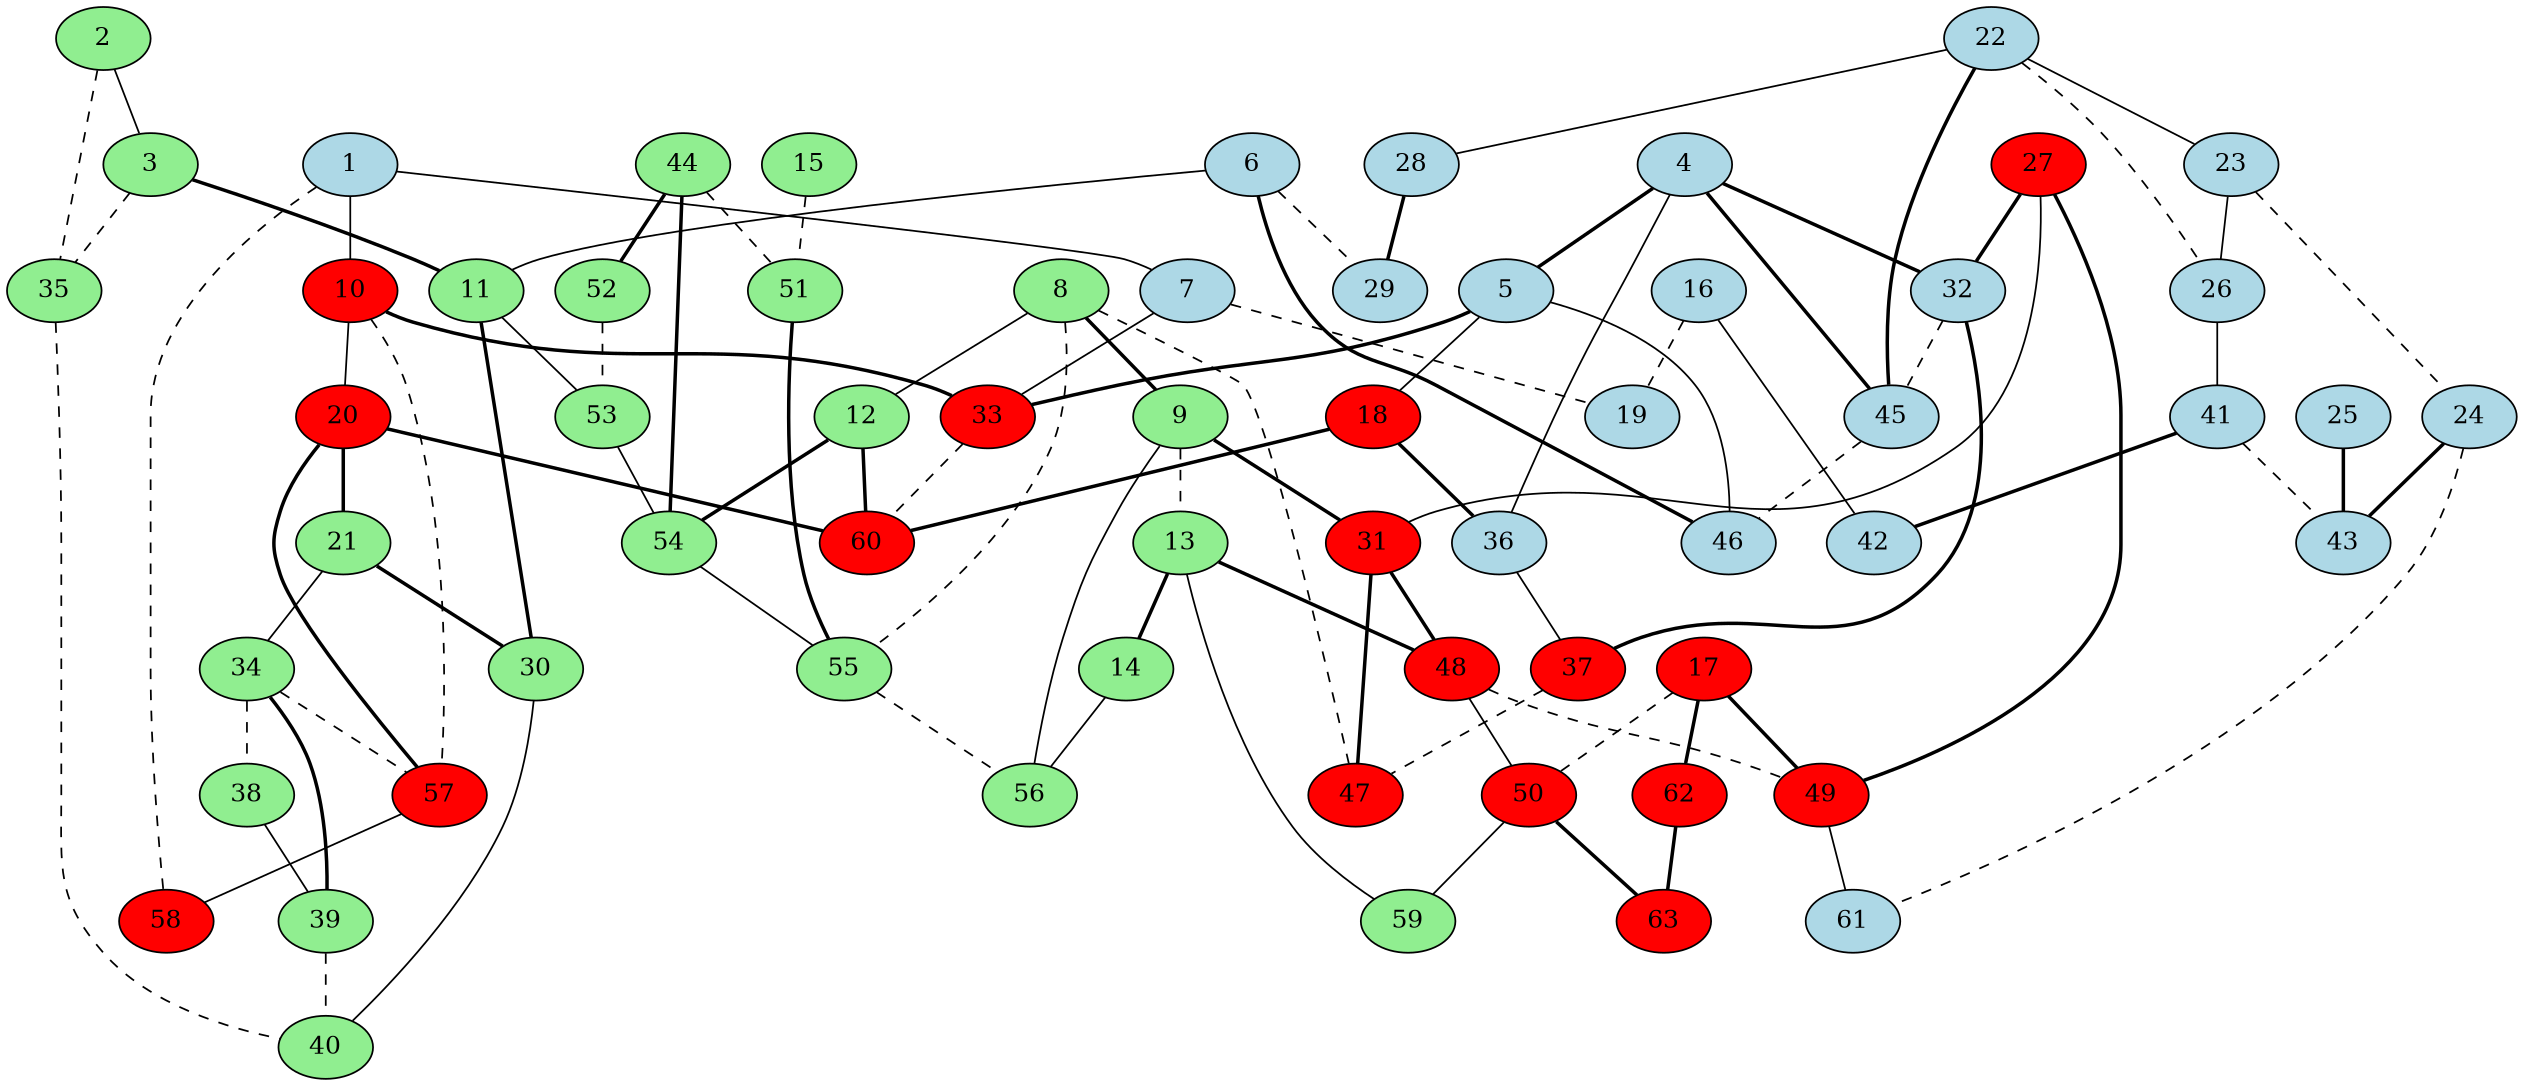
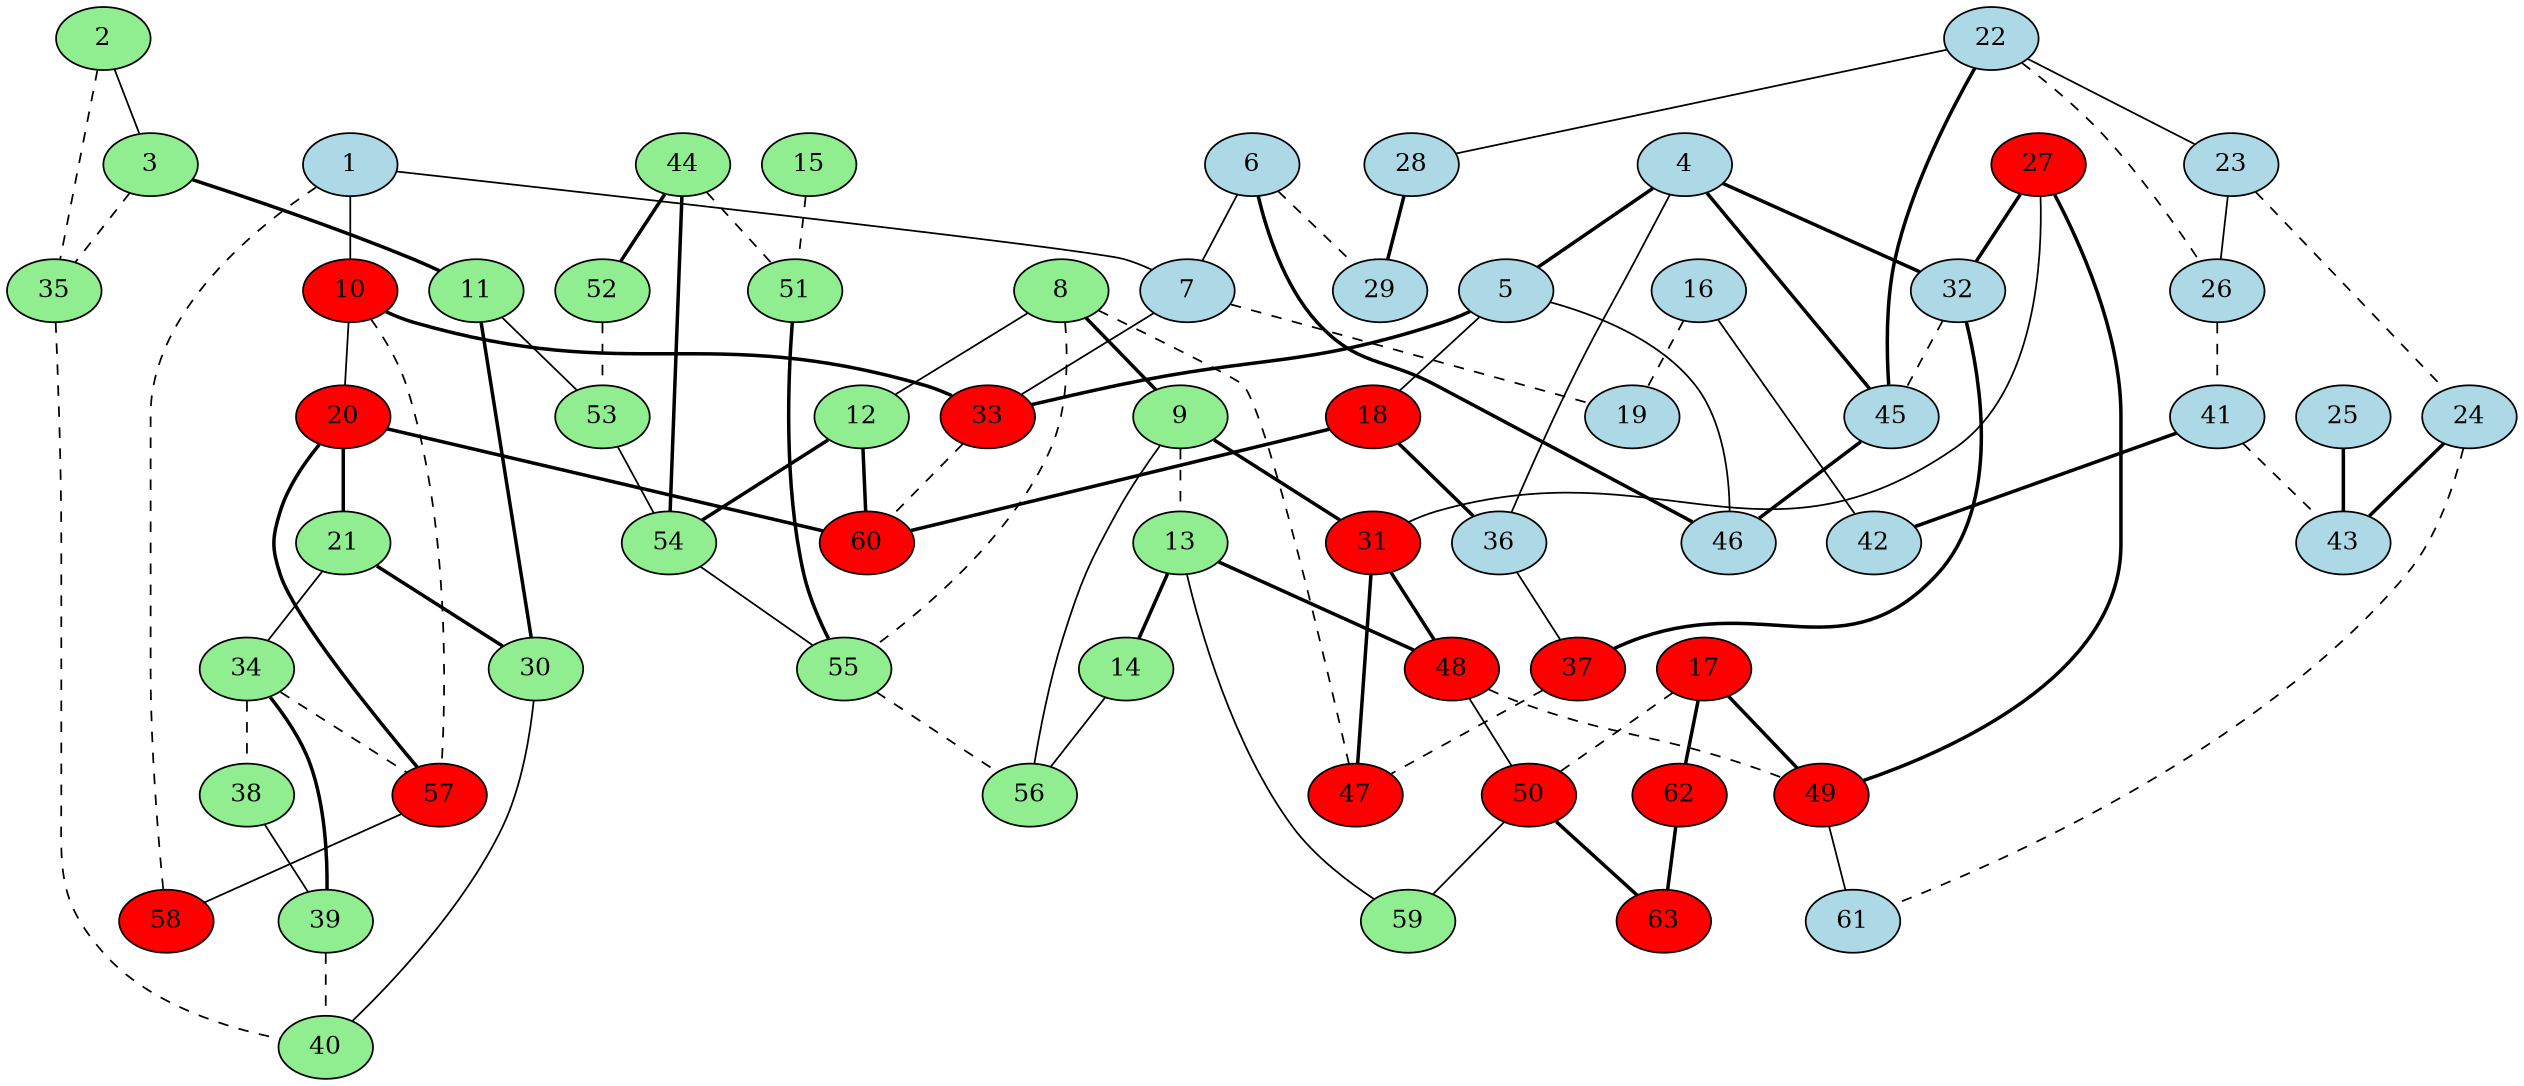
(857, 207) -> (1220, 228)
(2217, 354) -> (2217, 354)
(1810, 480) -> (1810, 480)
